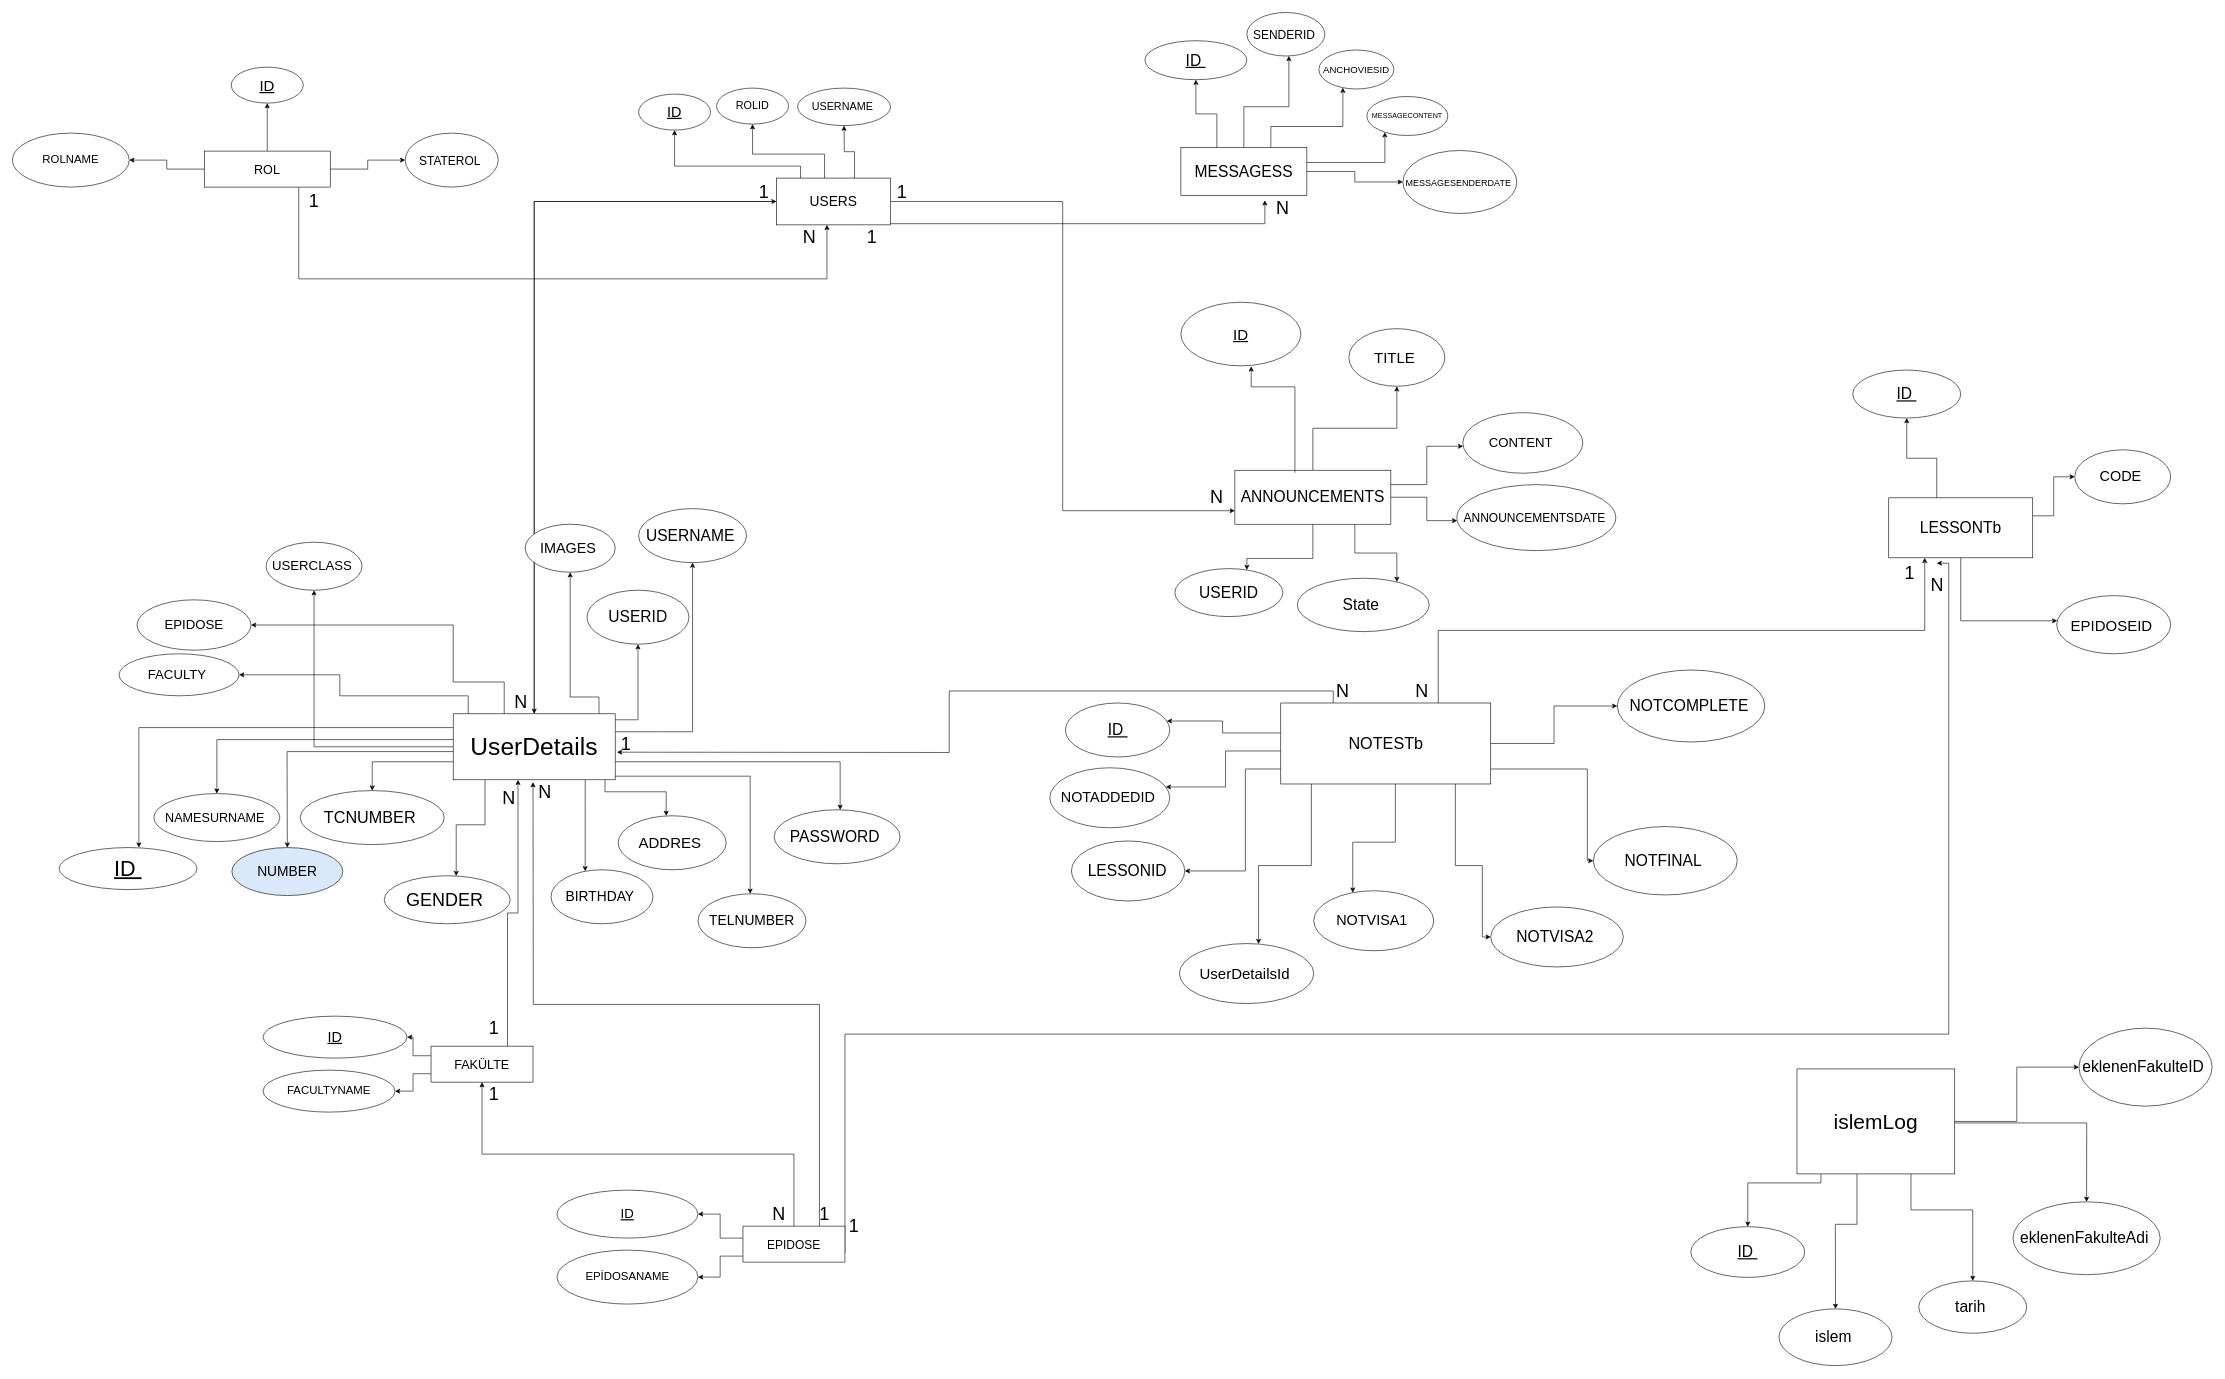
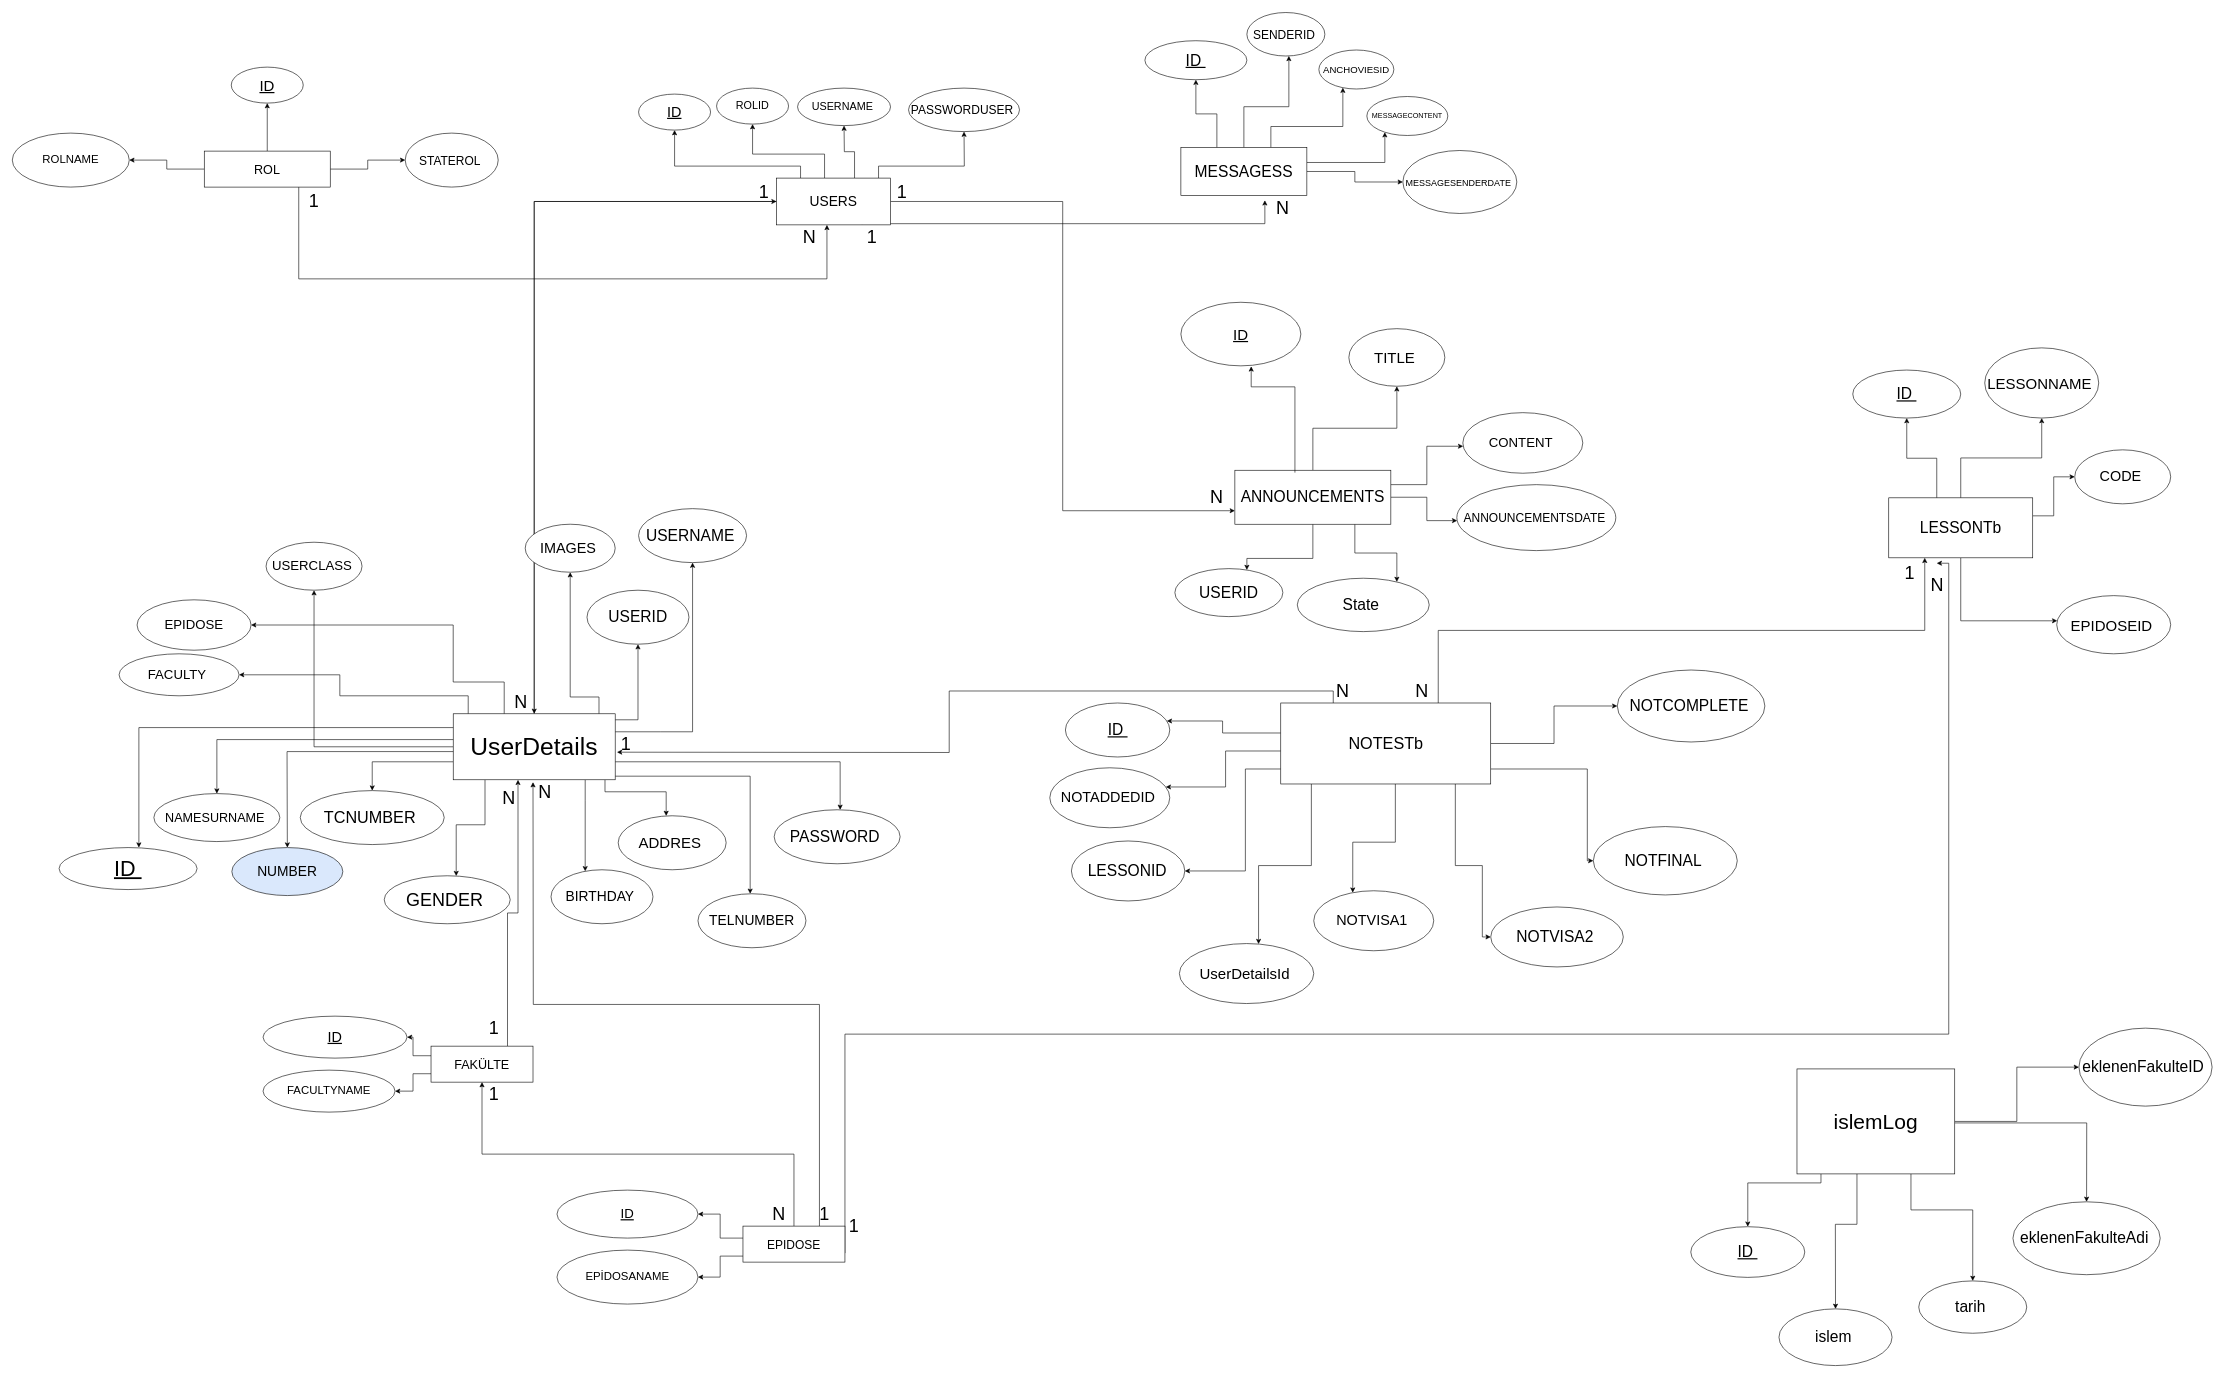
none -> (964, 110)
none -> (879, 172)
none -> (2042, 383)
none -> (2042, 458)
